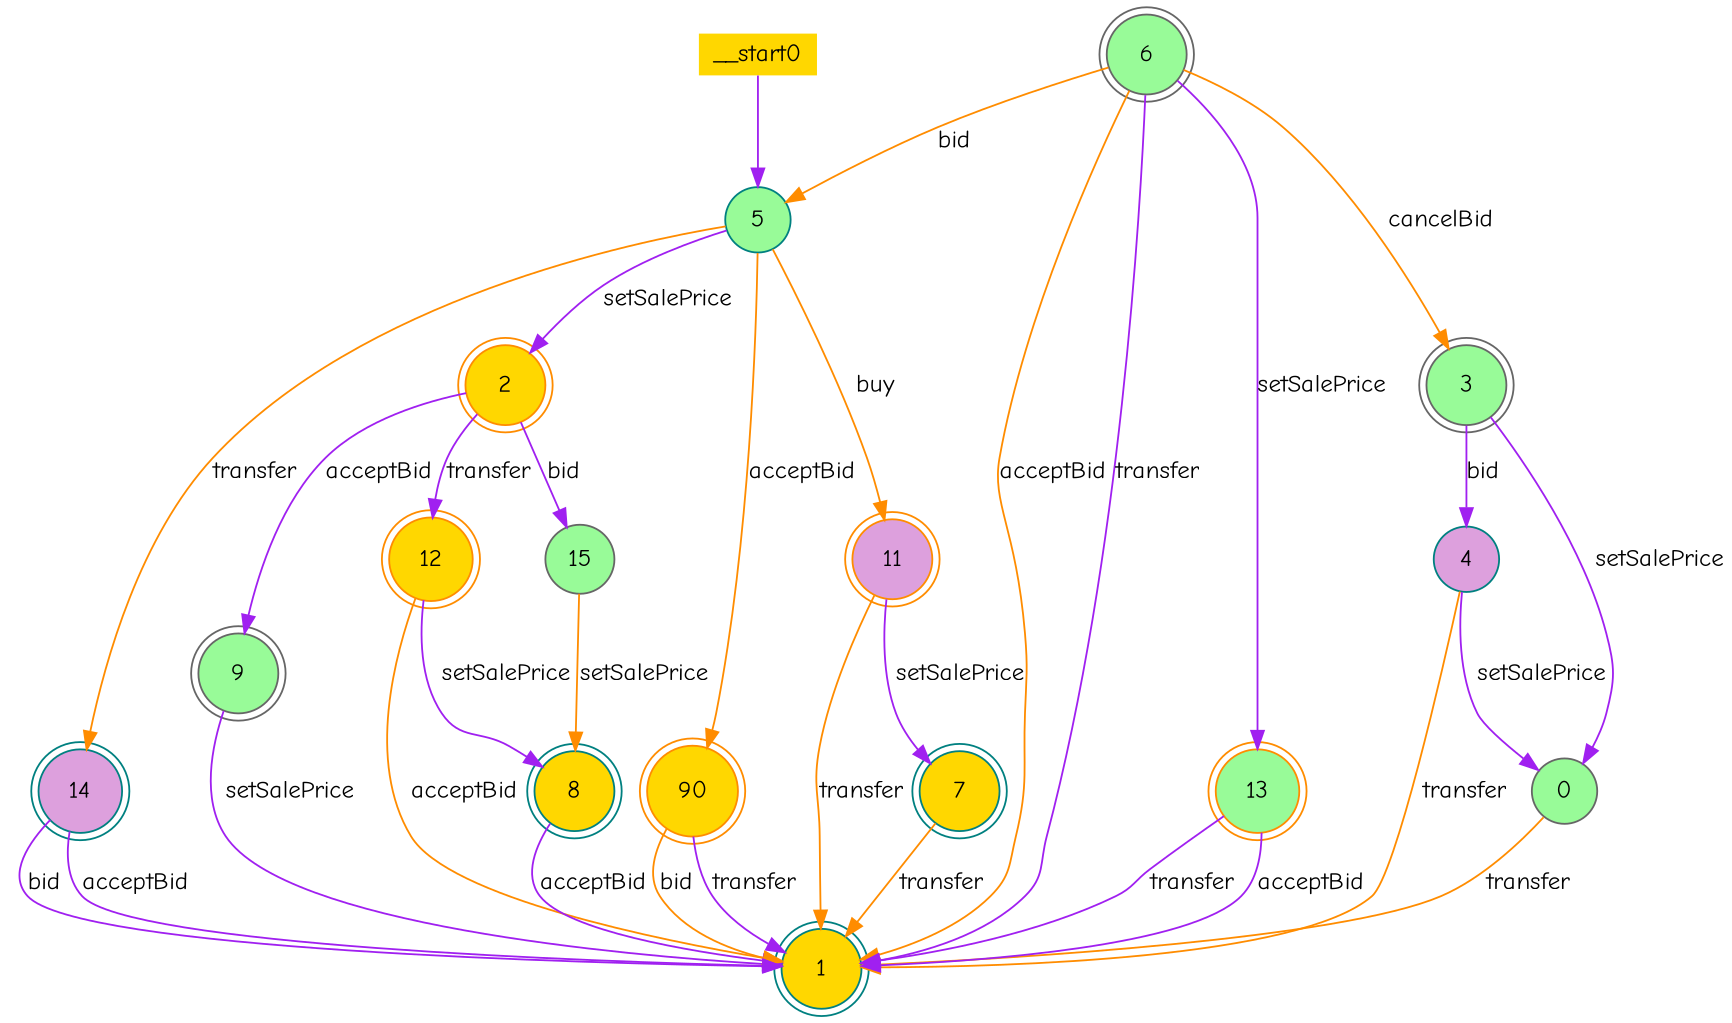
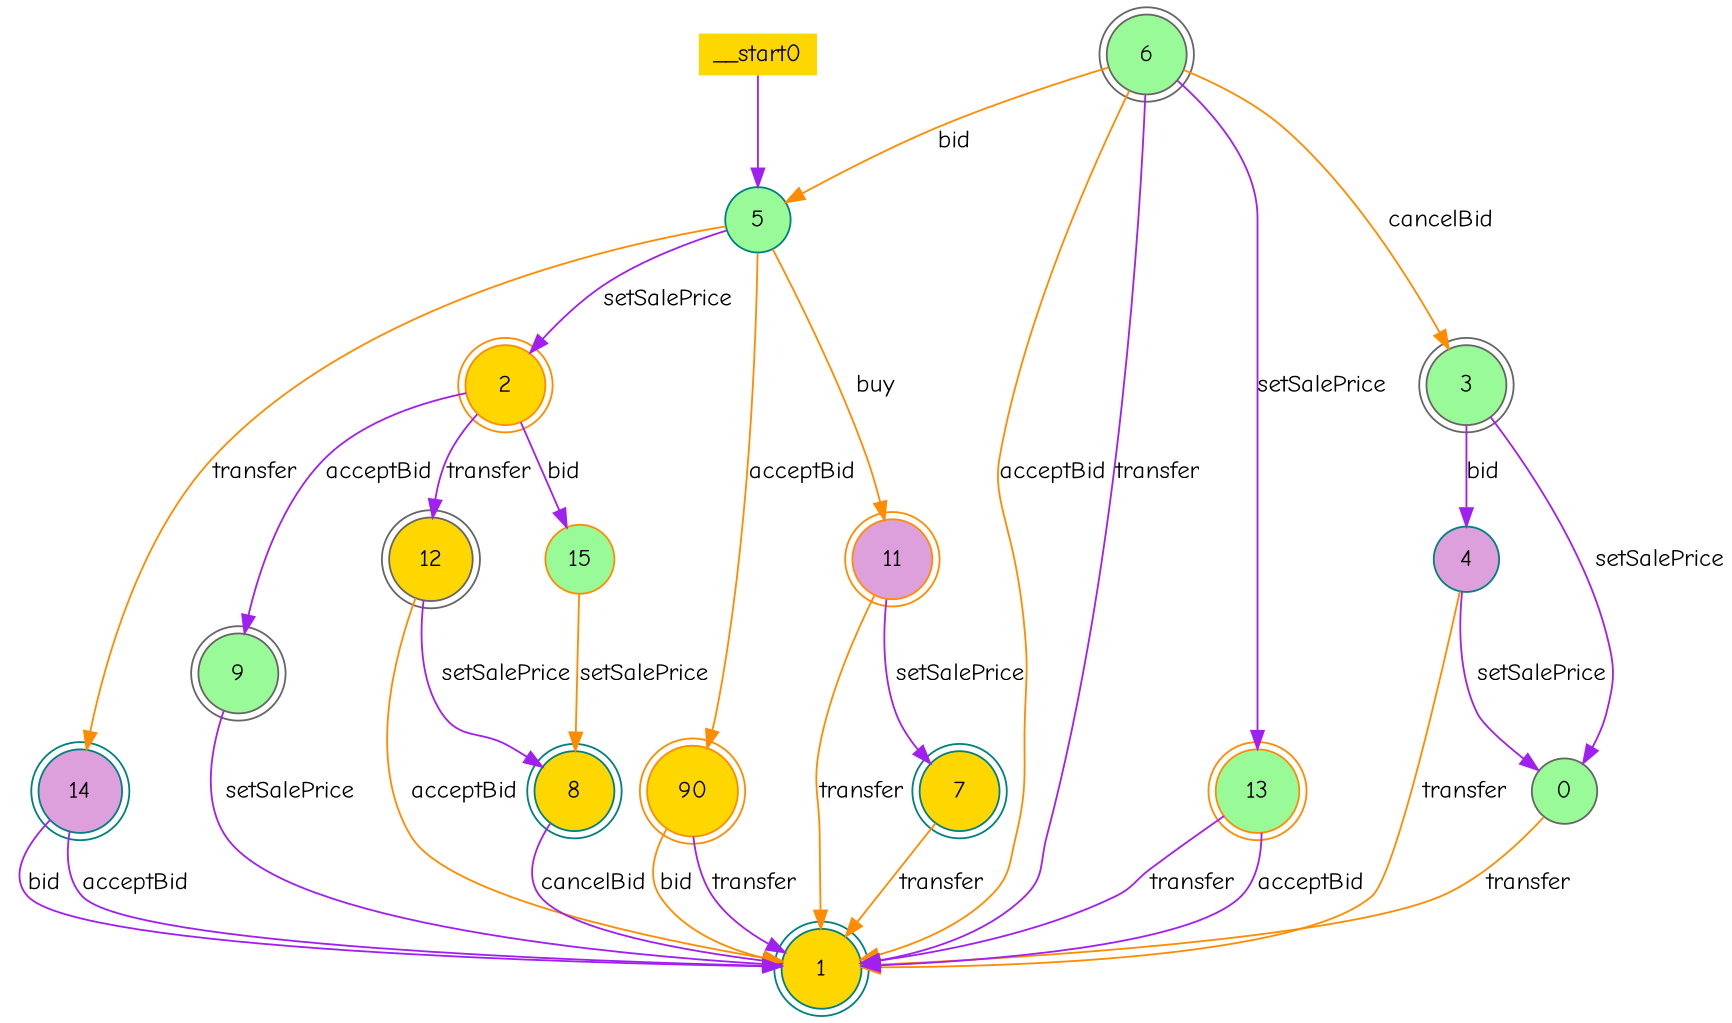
(431, 559) -> (431, 559)
(580, 559) -> (580, 559)
(594, 883) -> (594, 883)
